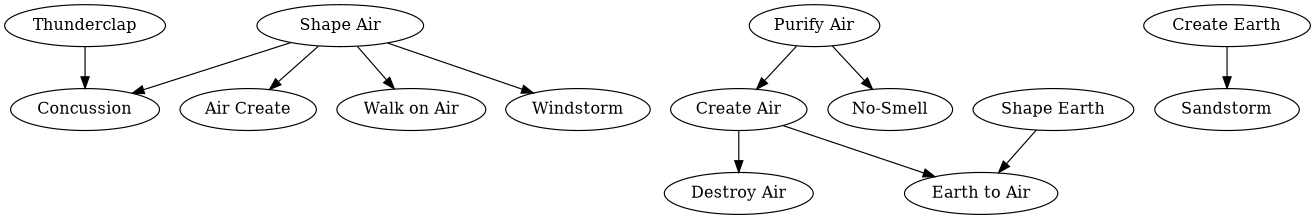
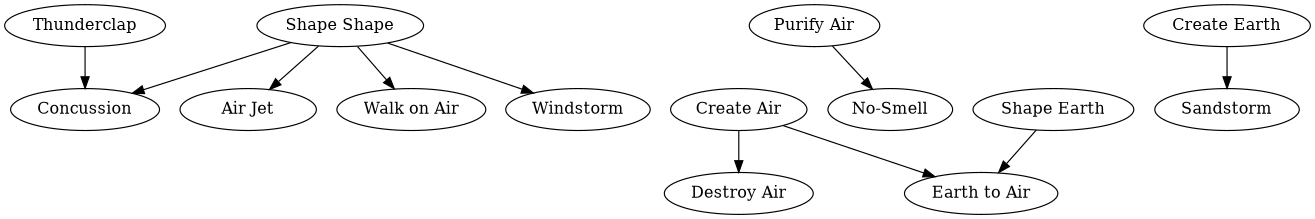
(340, 26) -> (340, 26)
(781, 63) -> none
(248, 110) -> (248, 110)
